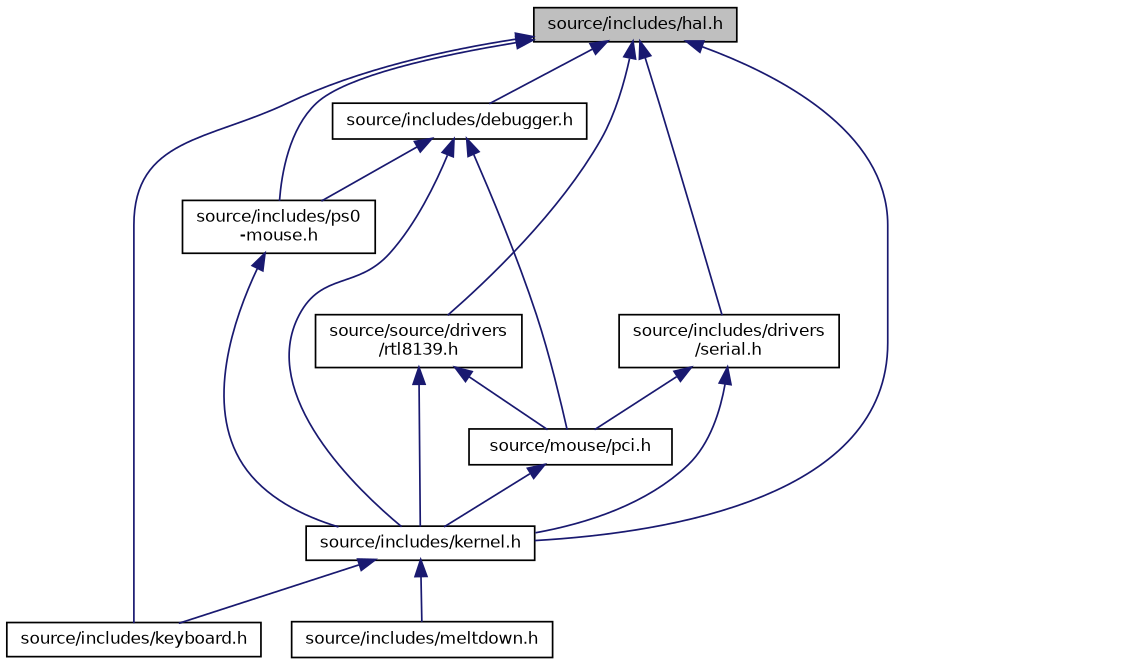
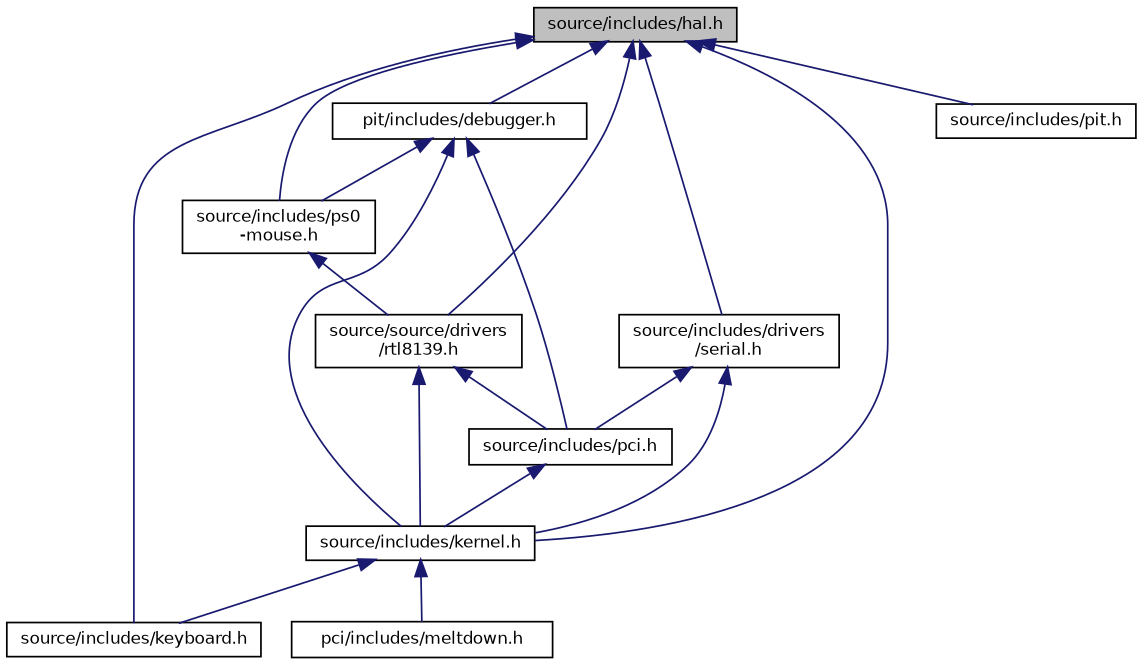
(460, 121) -> (460, 121)
none -> (1036, 121)
(227, 424) -> (356, 289)
(571, 447) -> (571, 447)
(422, 640) -> (422, 640)
